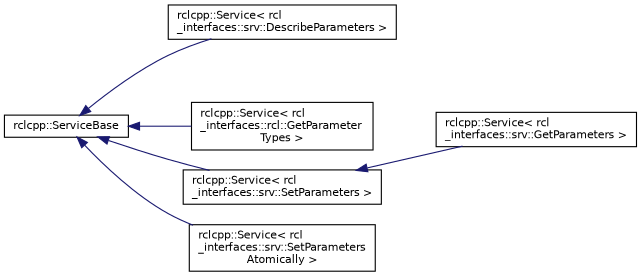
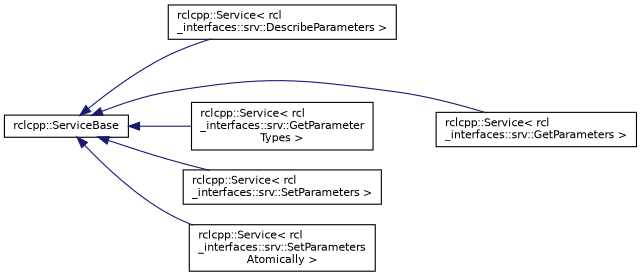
(282, 126) -> (282, 126)
(415, 157) -> (294, 81)
